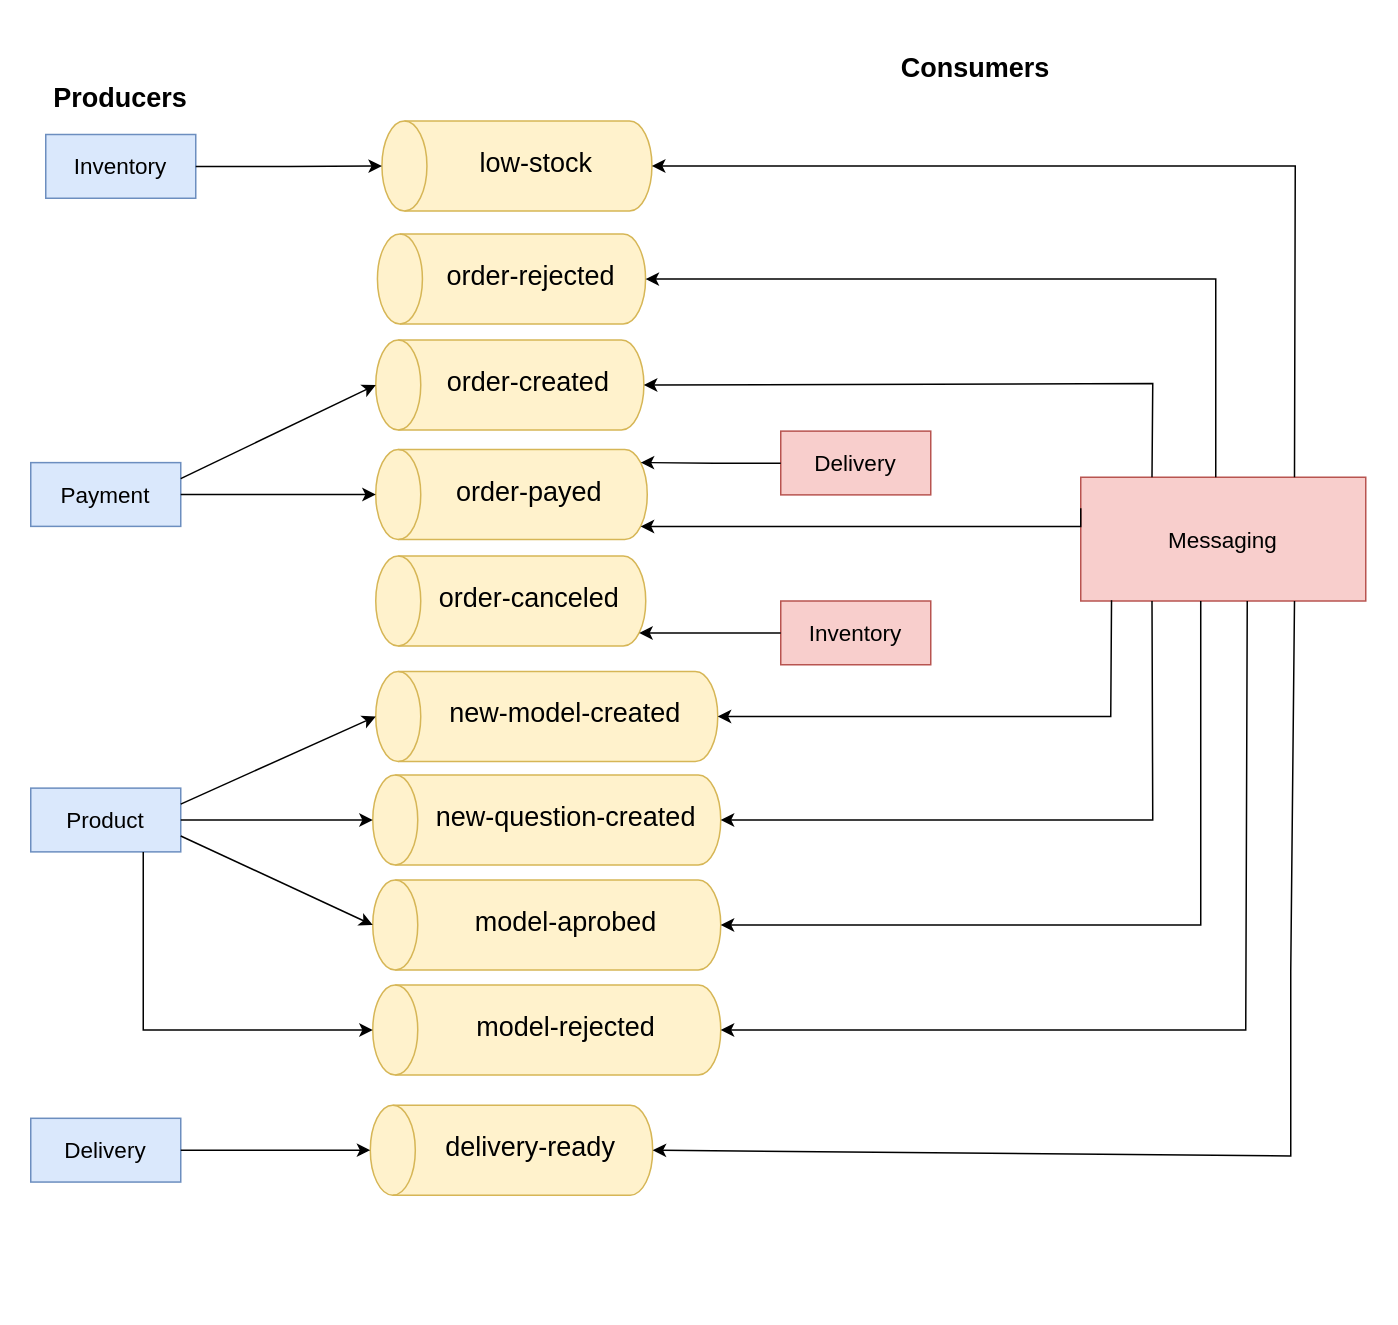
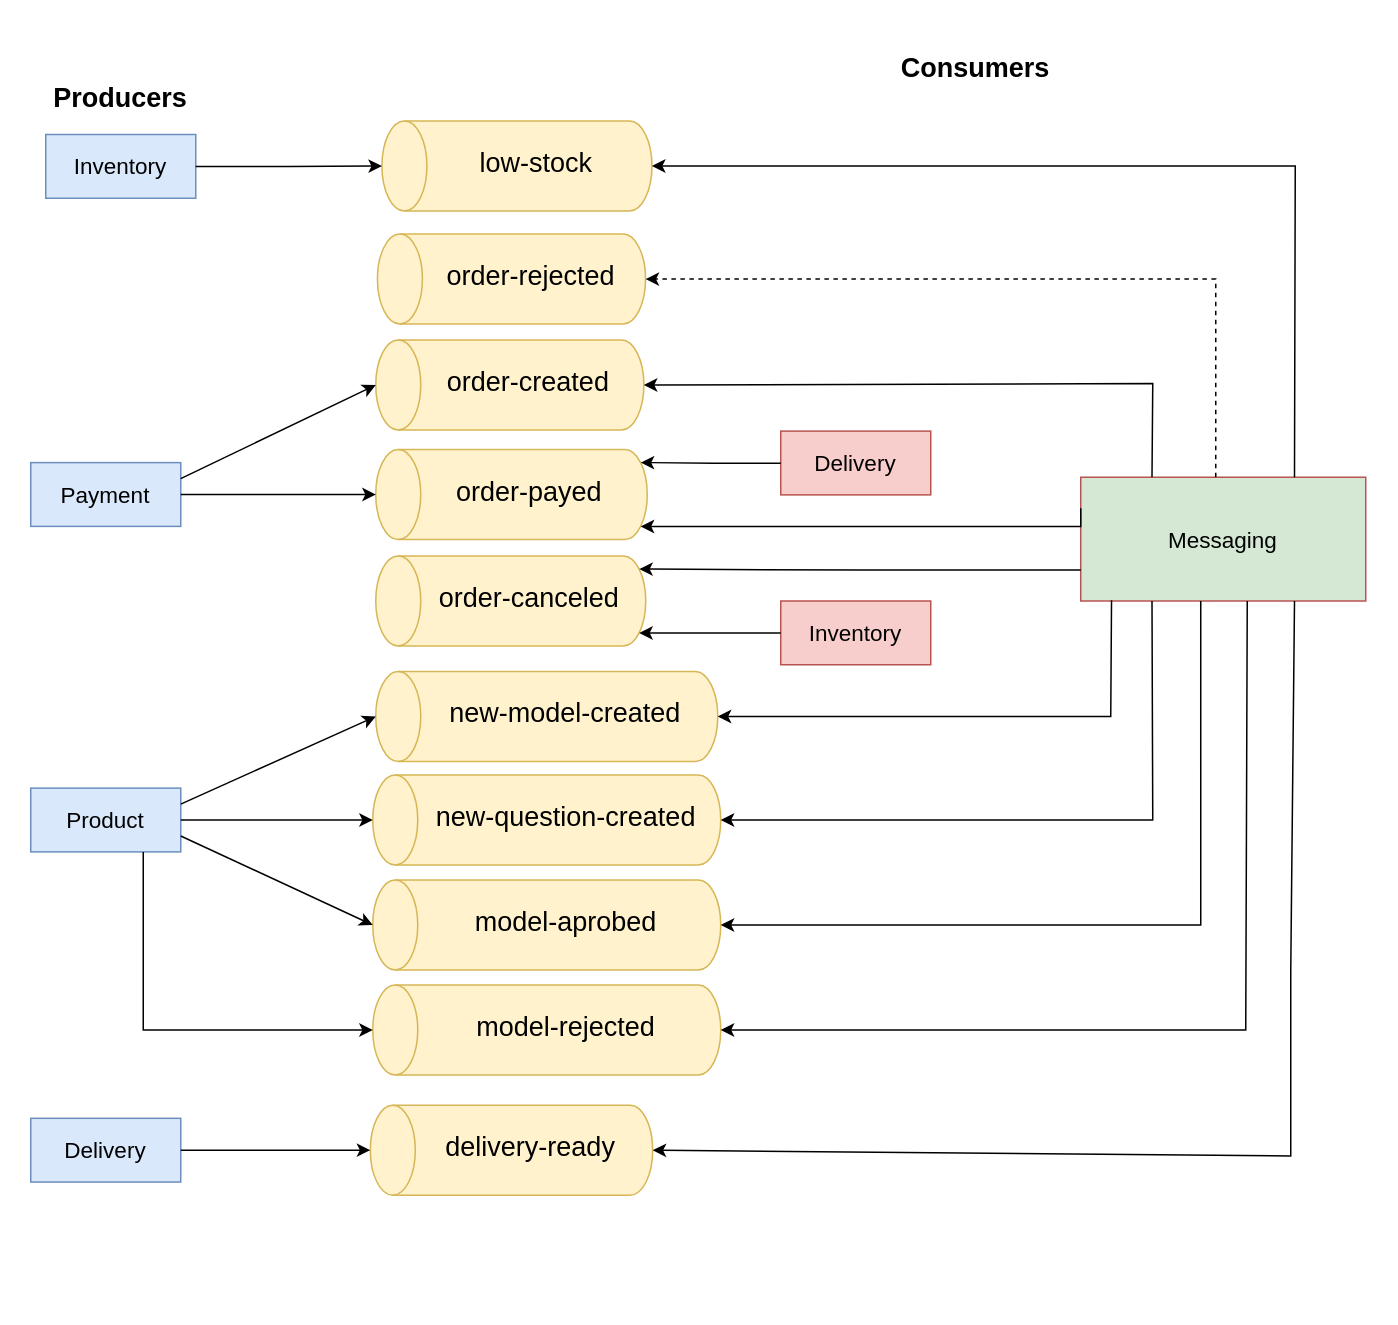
(1034, 279) -> (1034, 279)
(1223, 539) -> (1223, 539)
none -> (865, 570)
